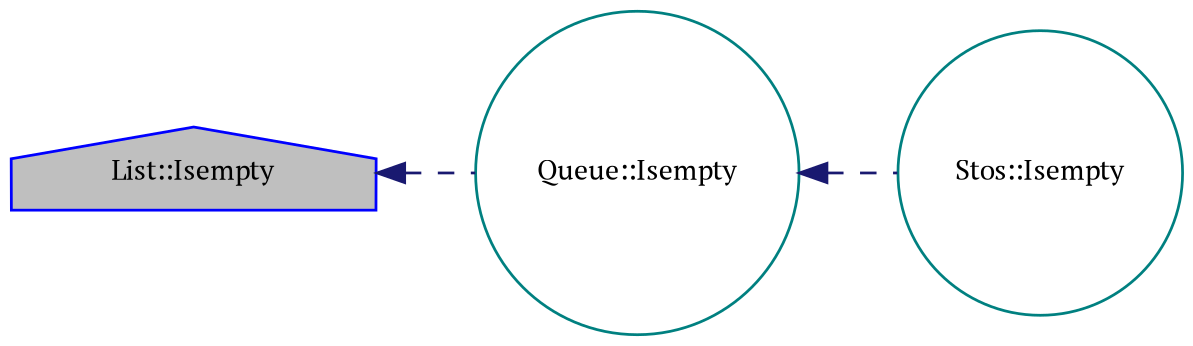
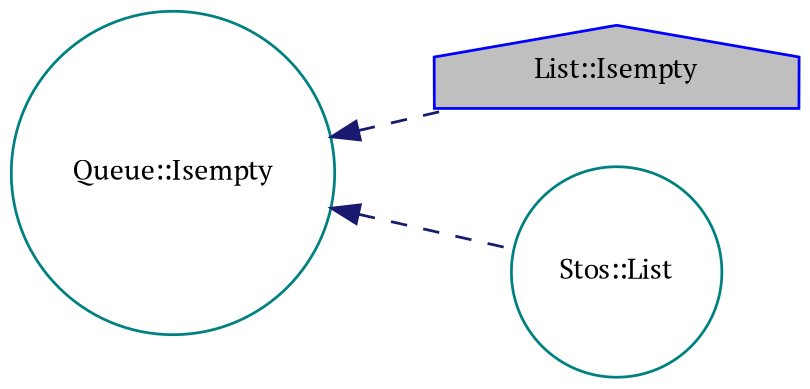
(440, 173) -> (406, 119)
(1040, 173) -> (617, 272)
